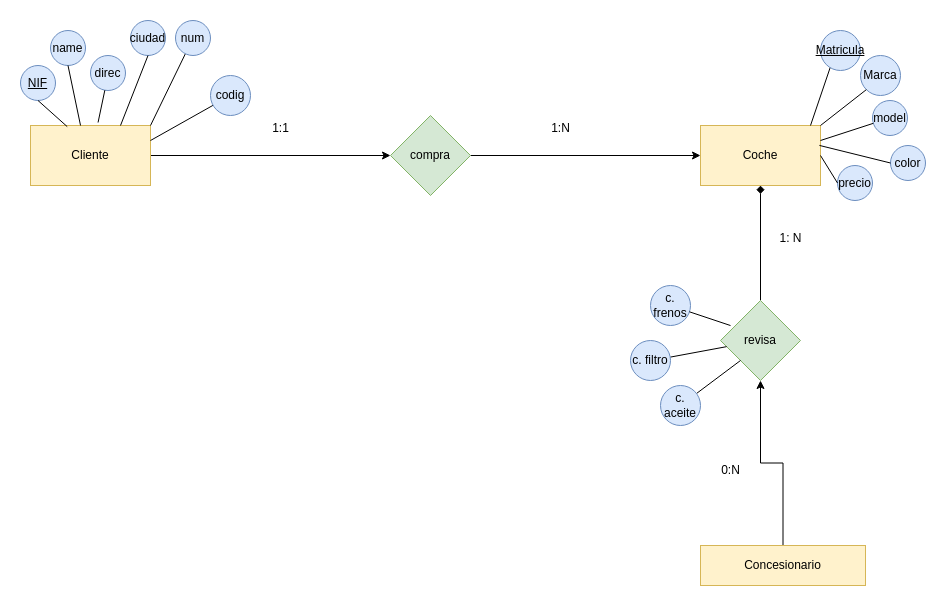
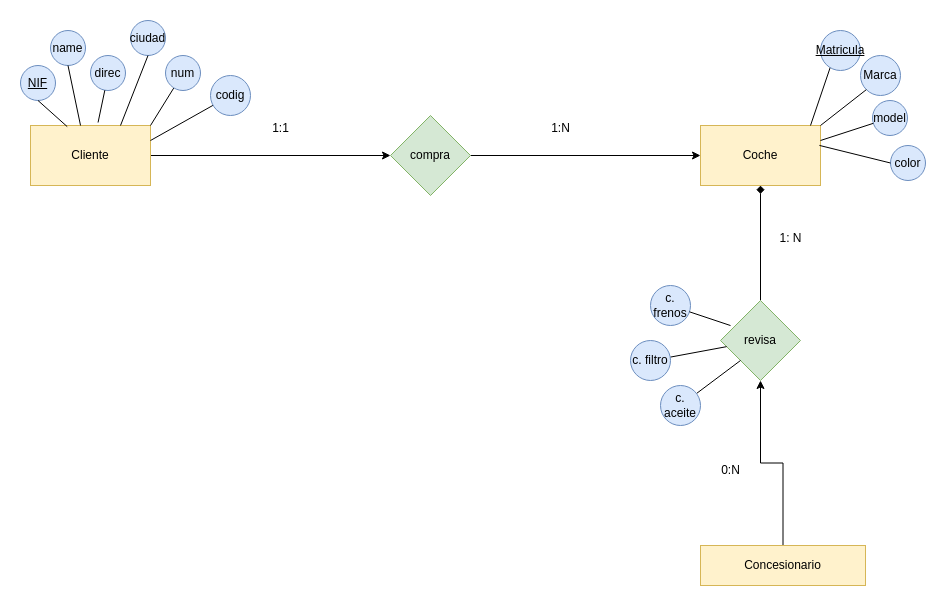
(193, 38) -> (183, 73)
(829, 169) -> none
(855, 183) -> none
